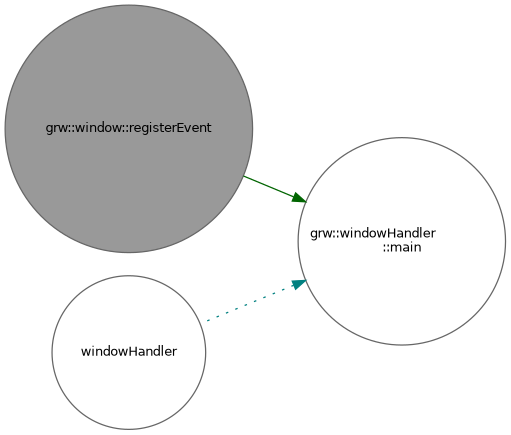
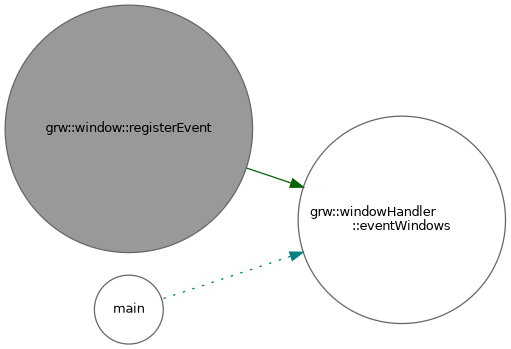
(402, 241) -> (402, 220)
(129, 353) -> (129, 310)
